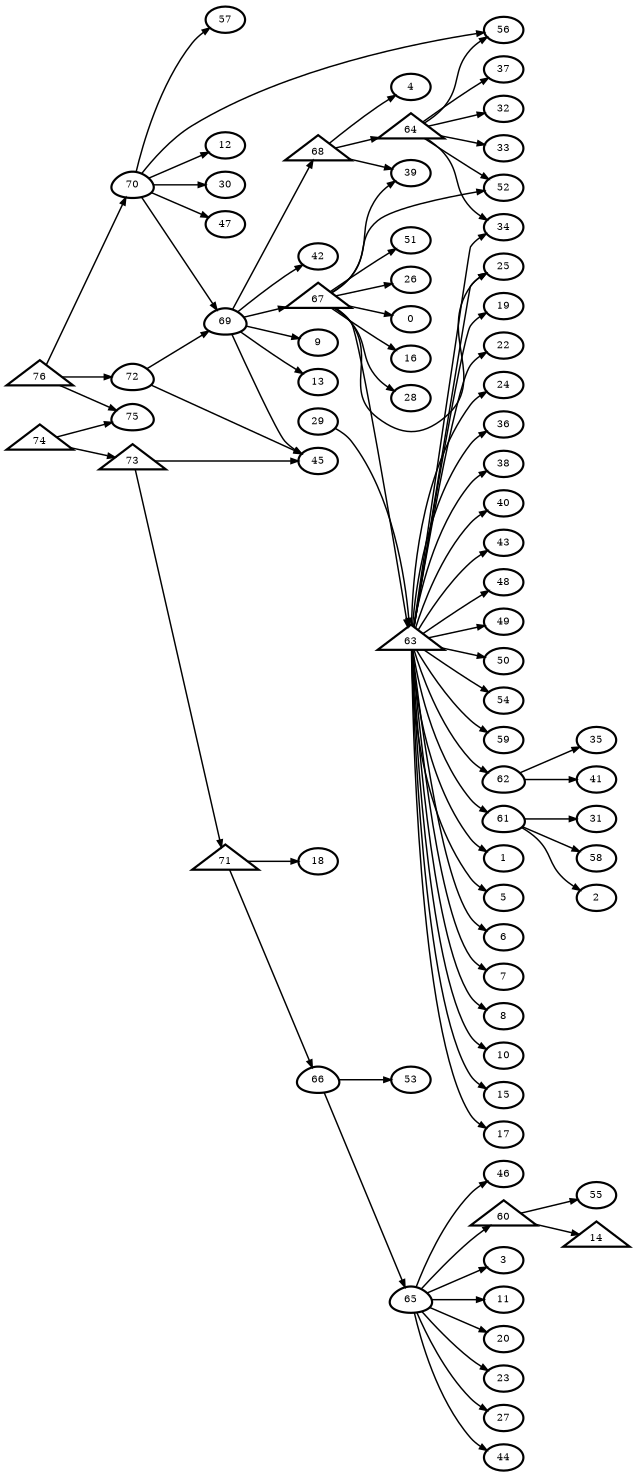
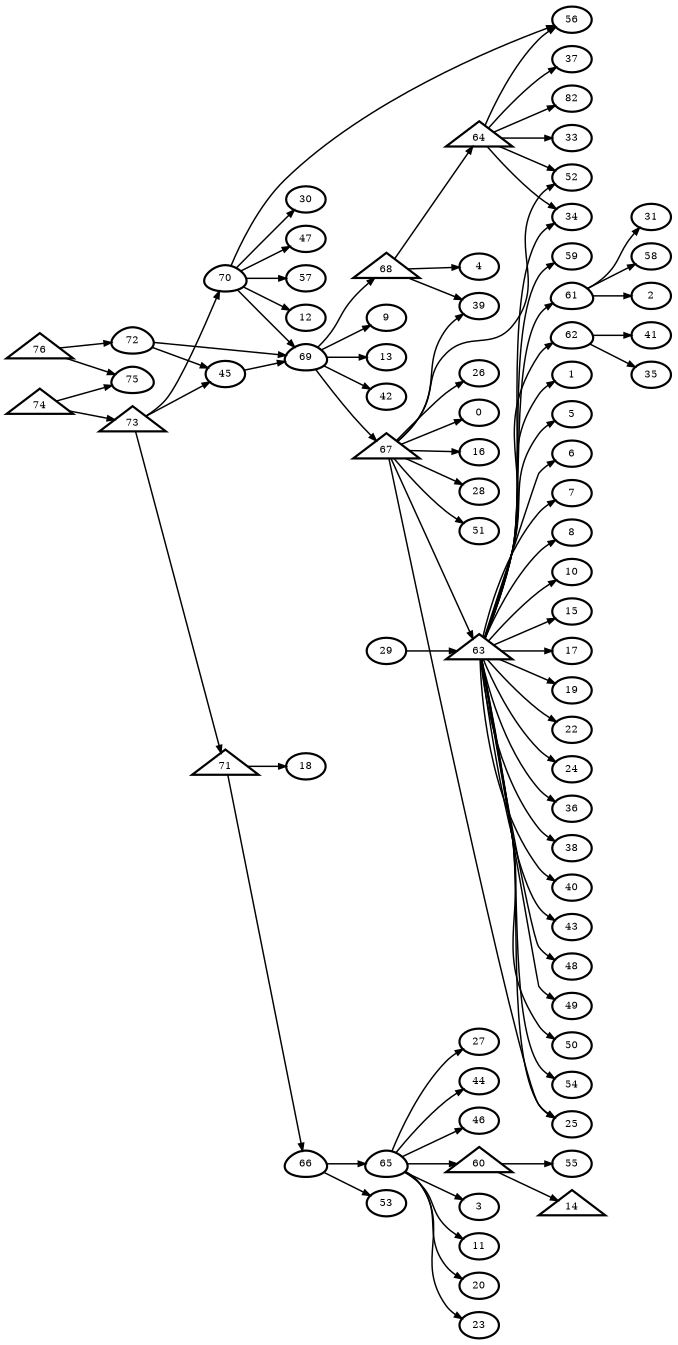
(504, 109) -> (572, 99)
(84, 285) -> (186, 365)
(260, 395) -> (261, 367)
